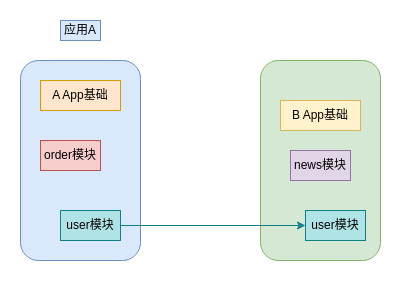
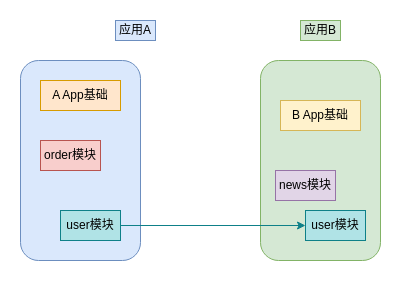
(81, 31) -> (136, 31)
none -> (321, 31)
(321, 166) -> (306, 186)
